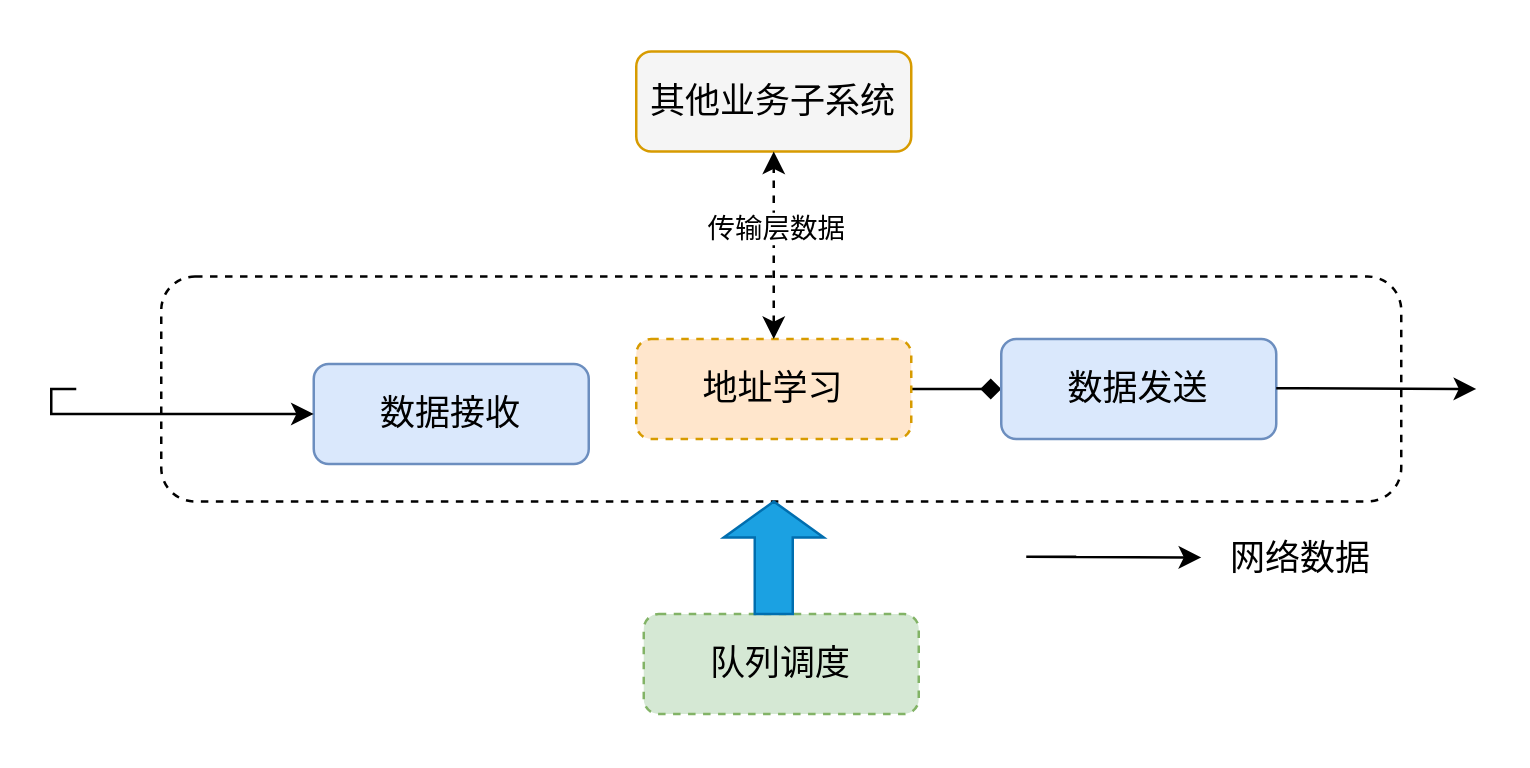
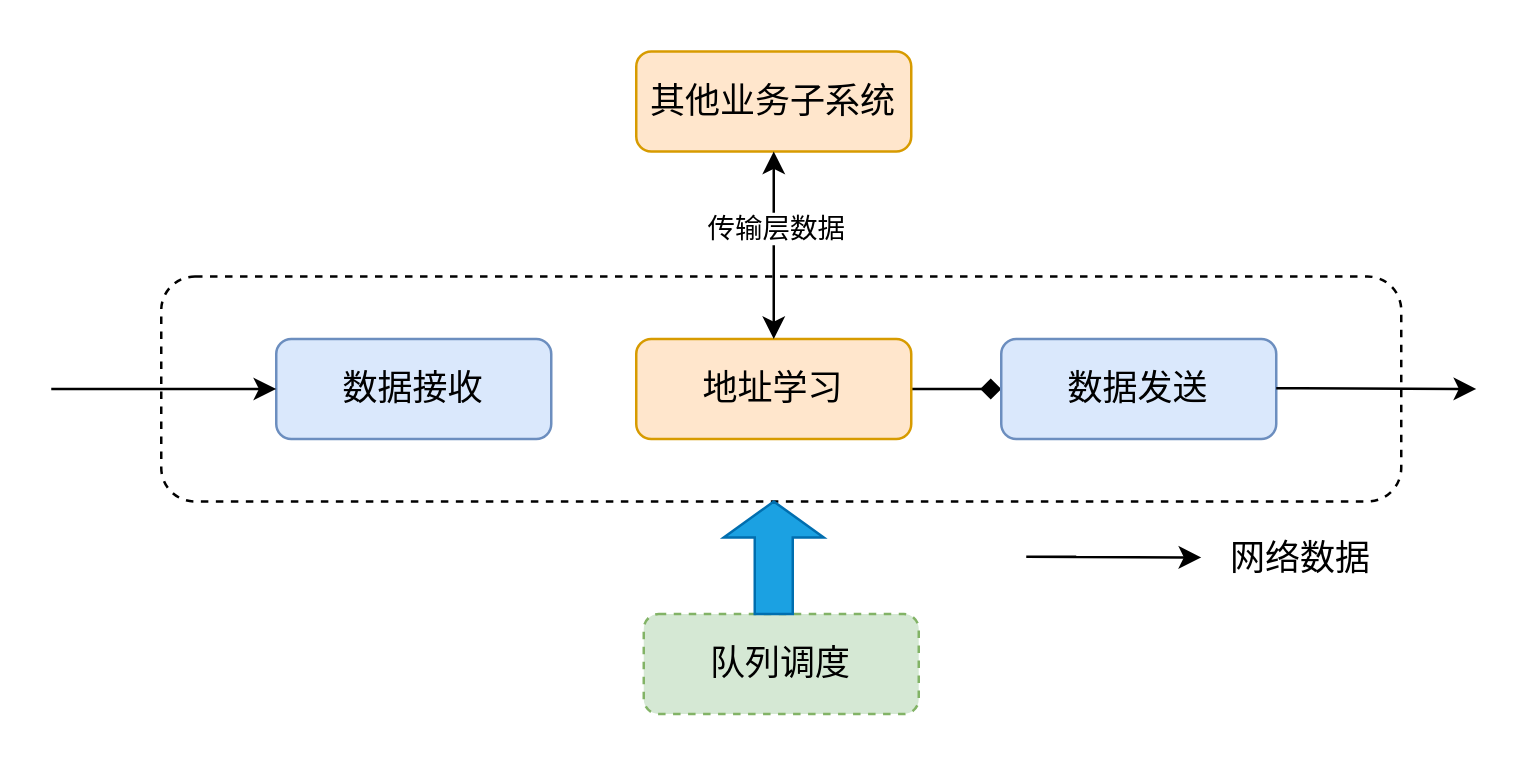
(774, 101) -> (774, 101)
(774, 281) -> (774, 281)
(774, 389) -> (774, 389)
(451, 414) -> (414, 389)
